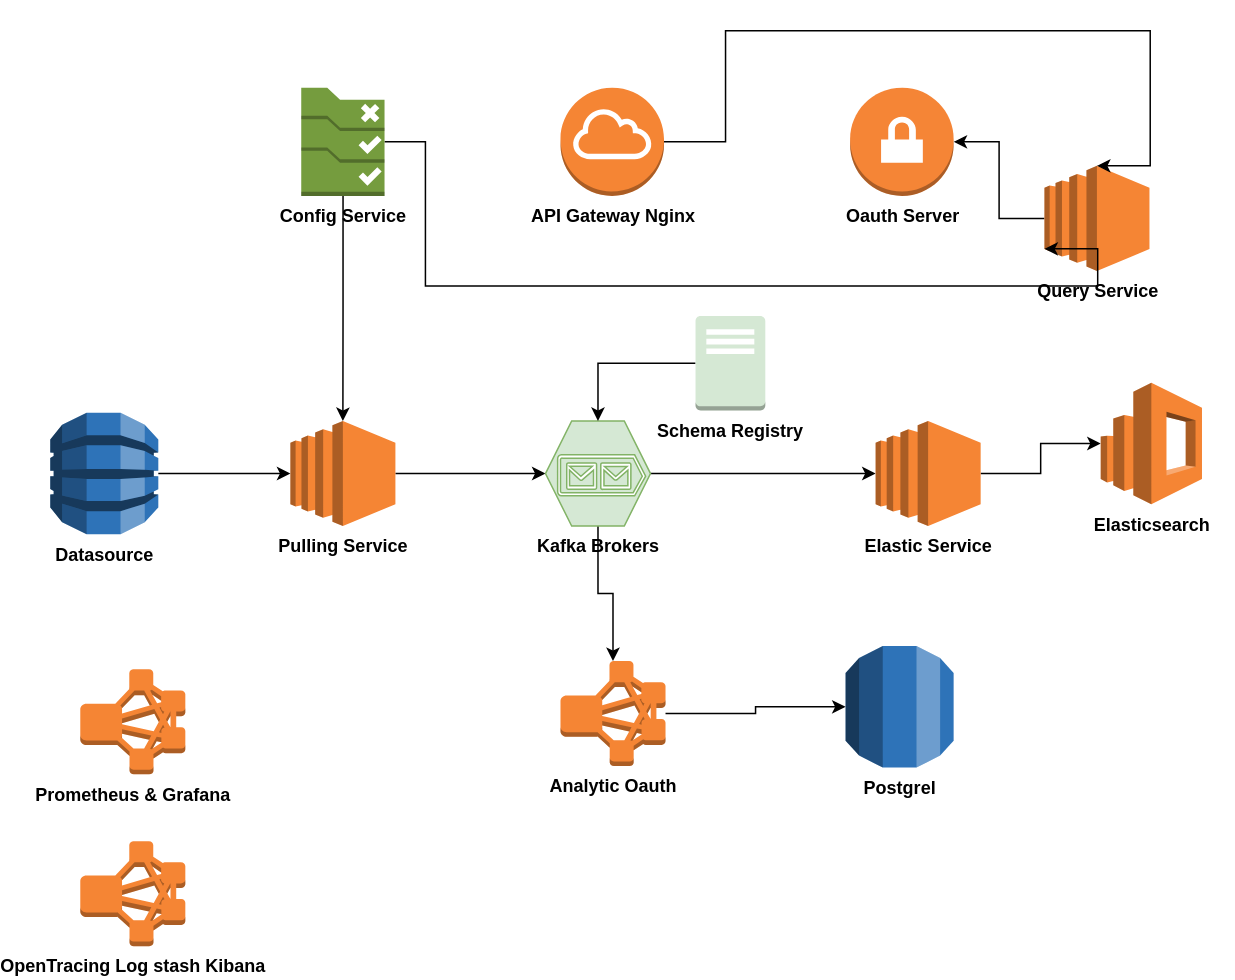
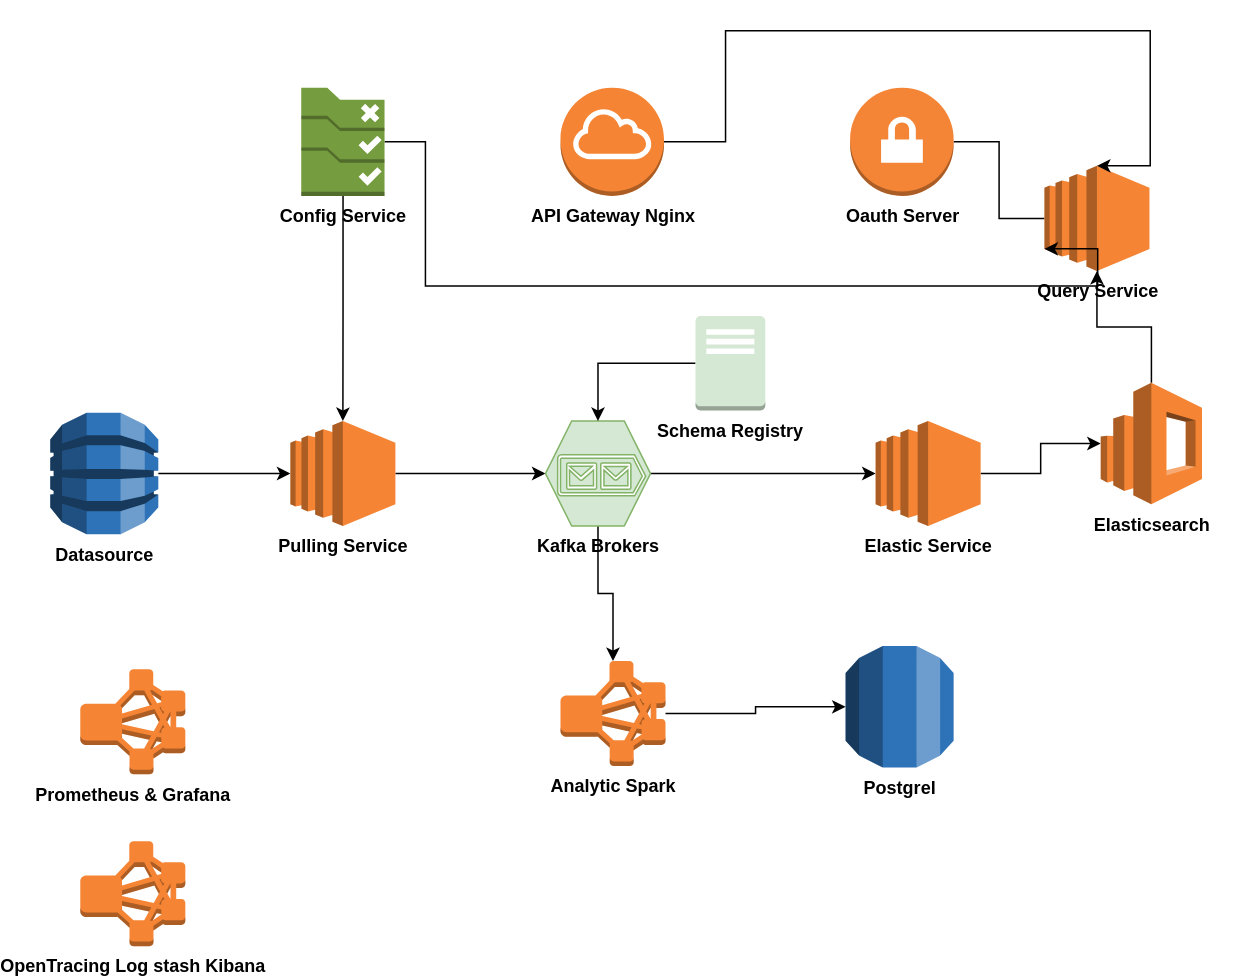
(965, 142) -> (960, 142)
none -> (1133, 327)
(614, 787) -> (614, 787)
